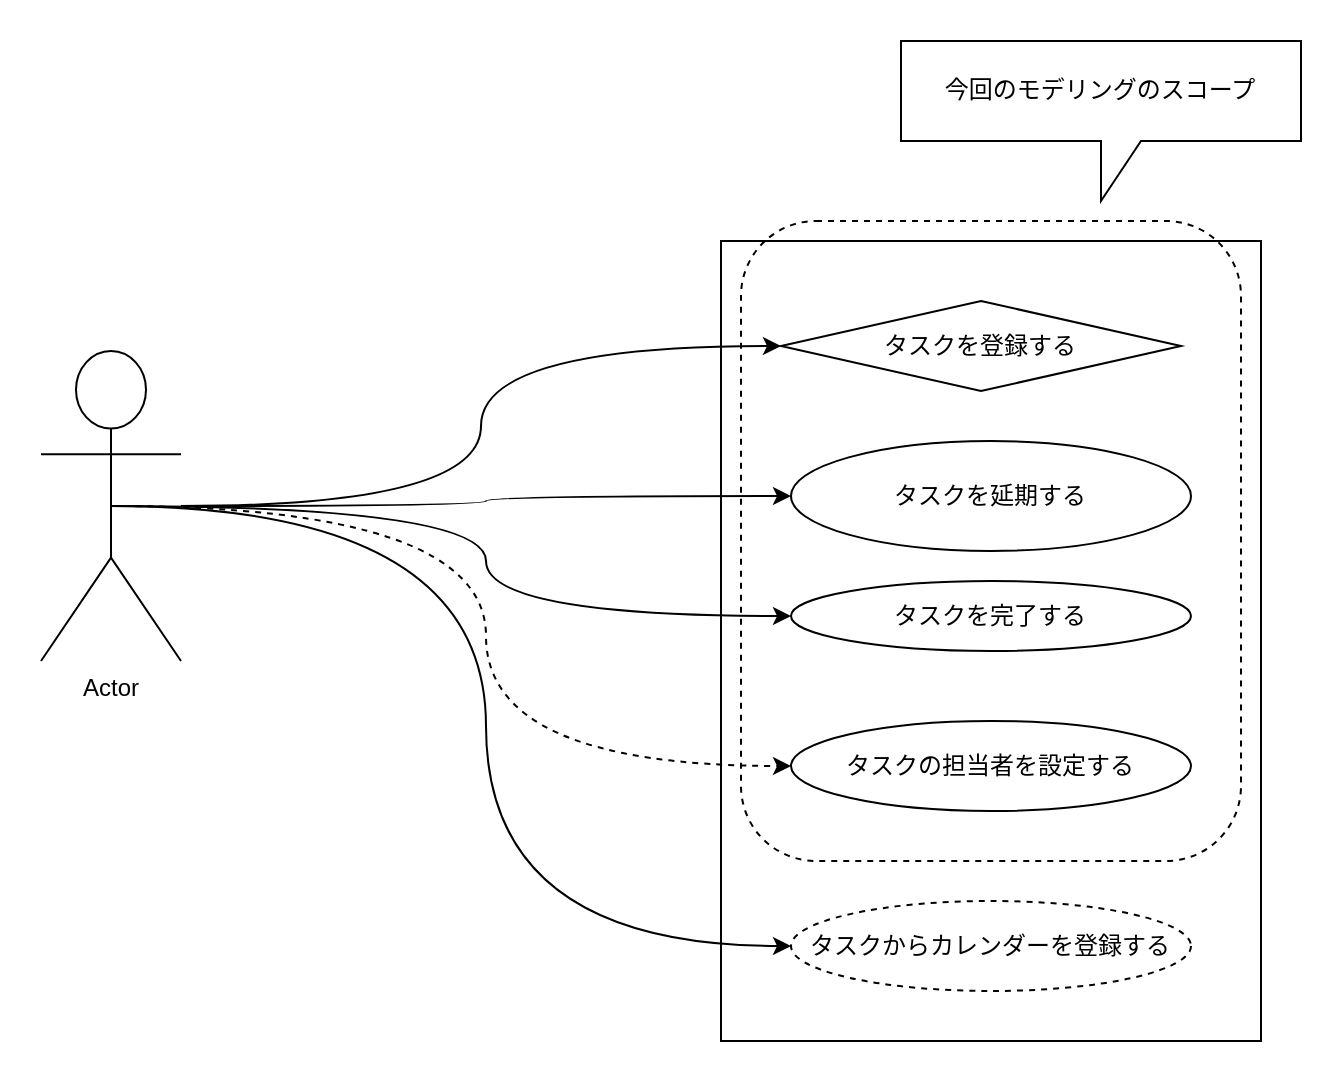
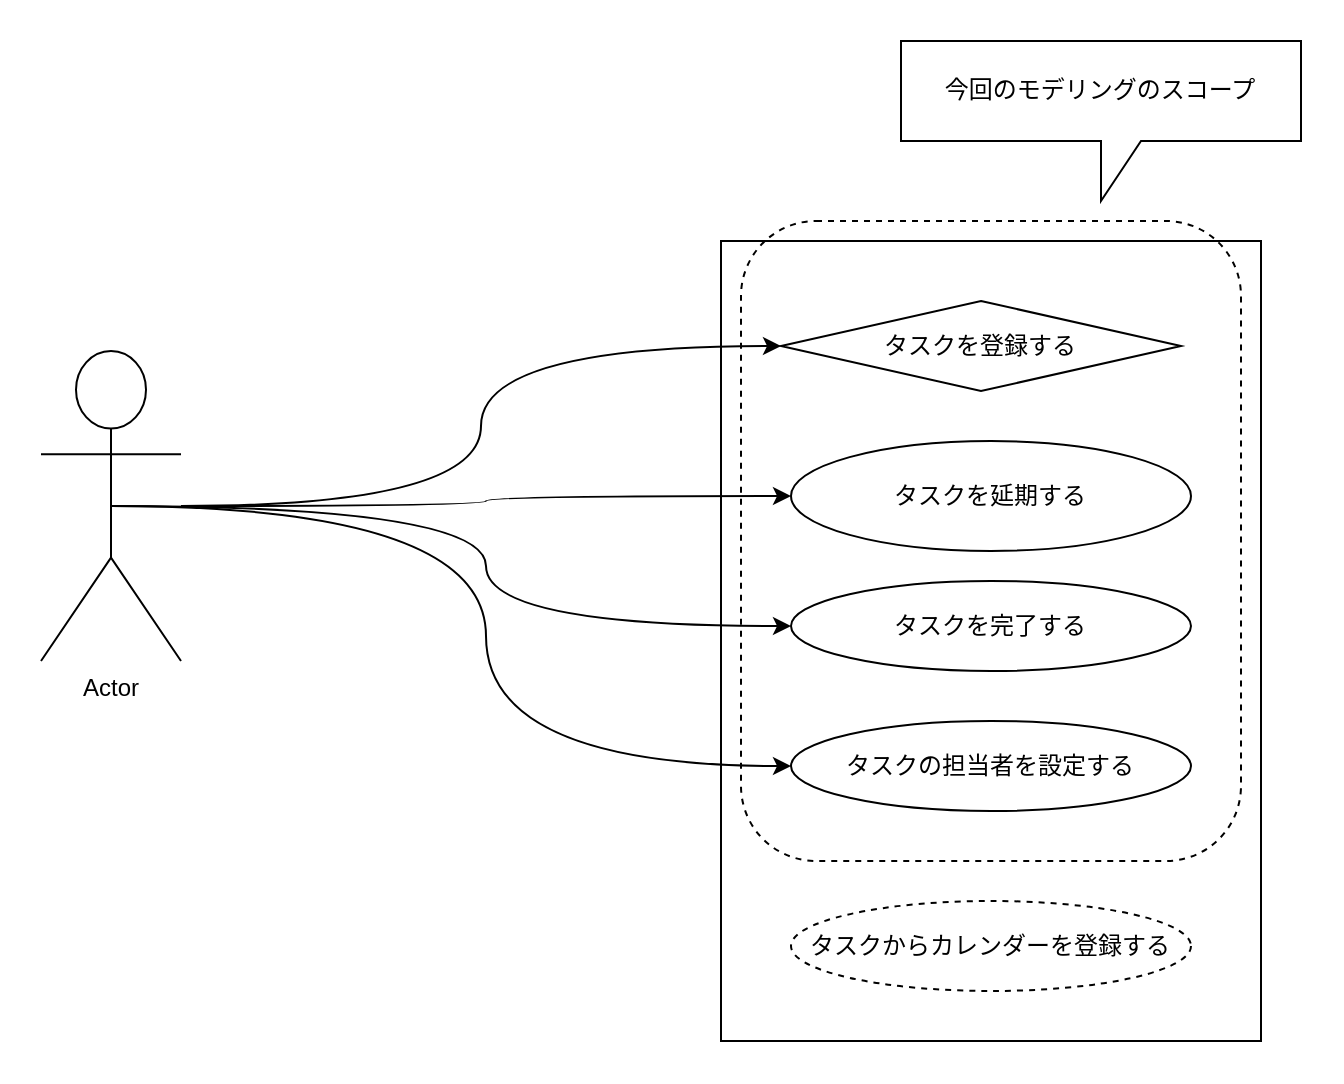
(991, 616) -> (991, 626)
(489, 660) -> (489, 660)
(487, 746) -> none
